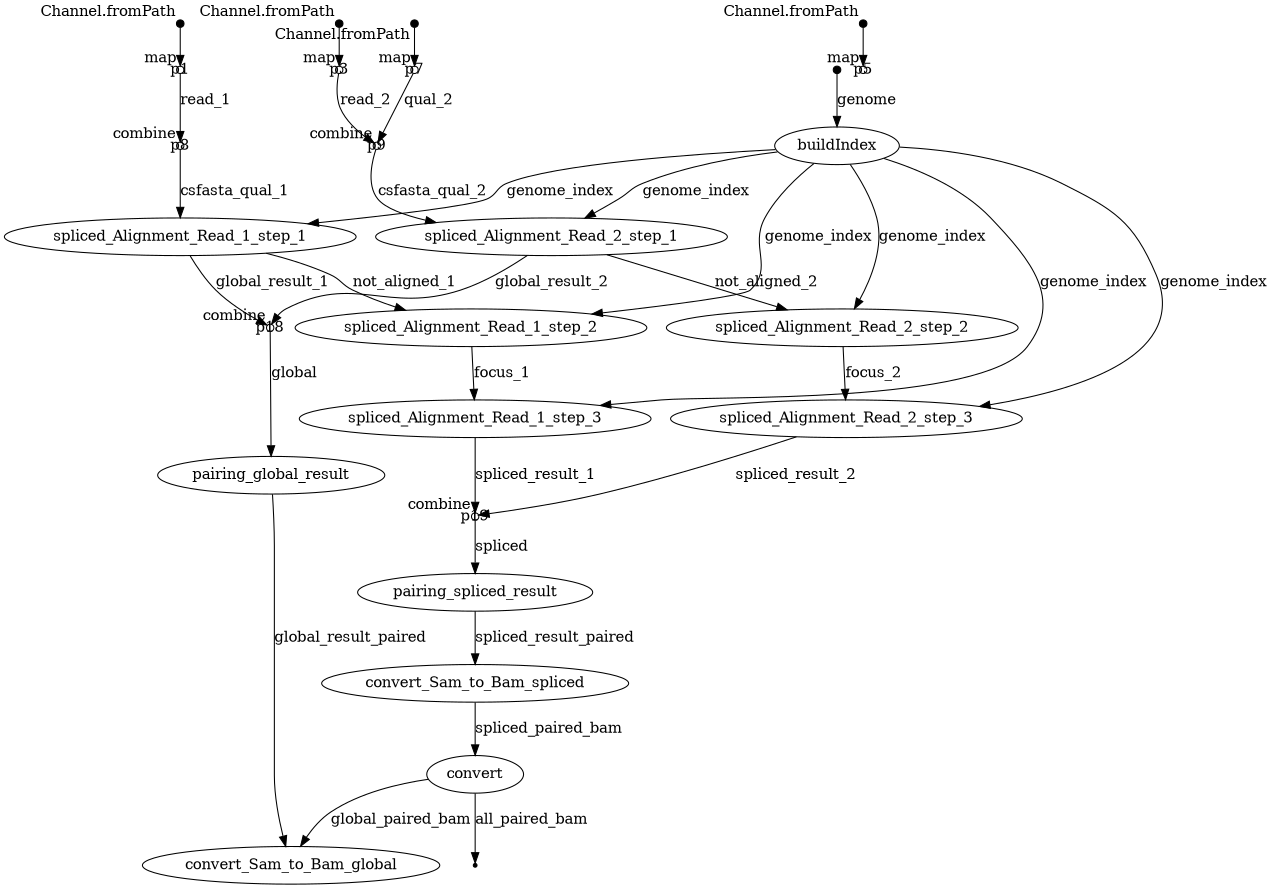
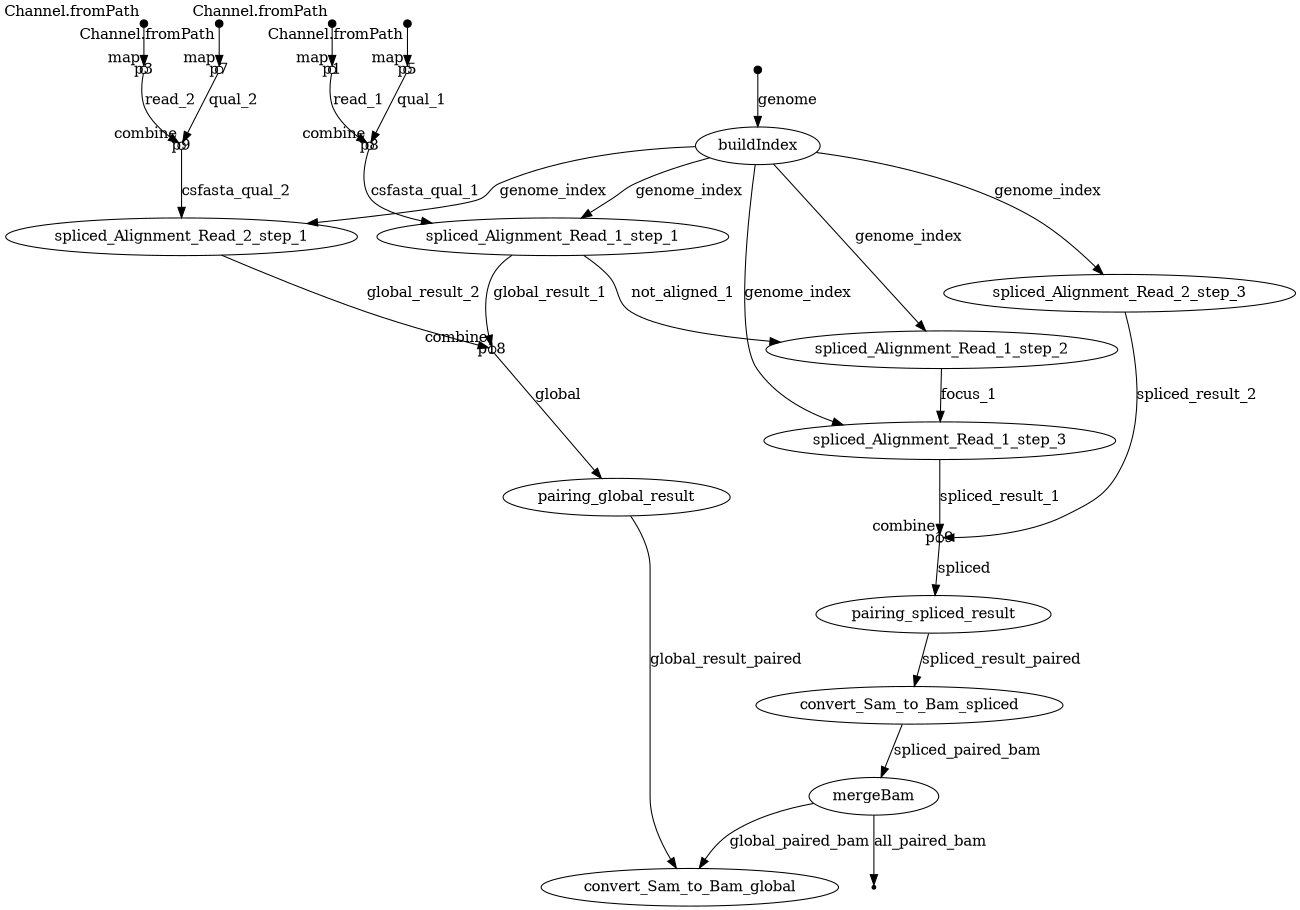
none -> (391, 103)
(842, 328) -> none
(475, 774) -> (874, 796)
